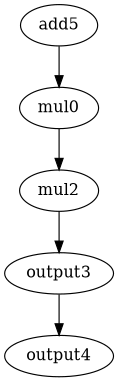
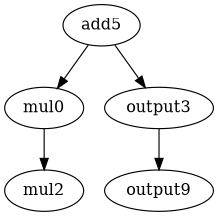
(59, 226) -> (127, 62)
(59, 356) -> (159, 191)
